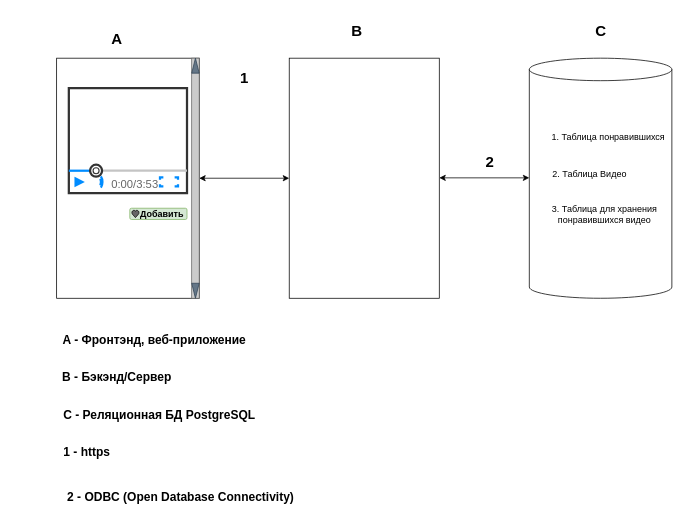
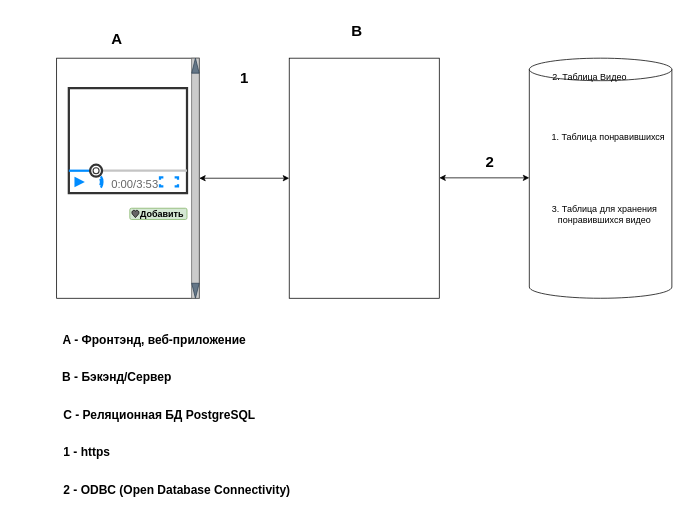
(600, 30) -> none
(589, 174) -> (589, 77)
(180, 497) -> (177, 489)
